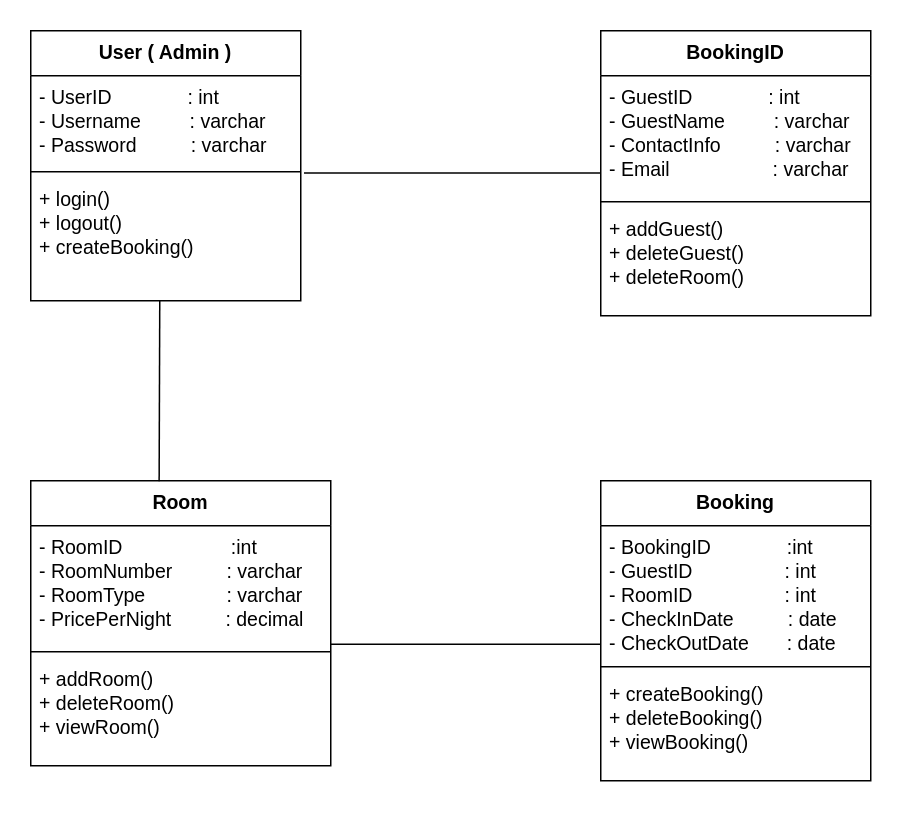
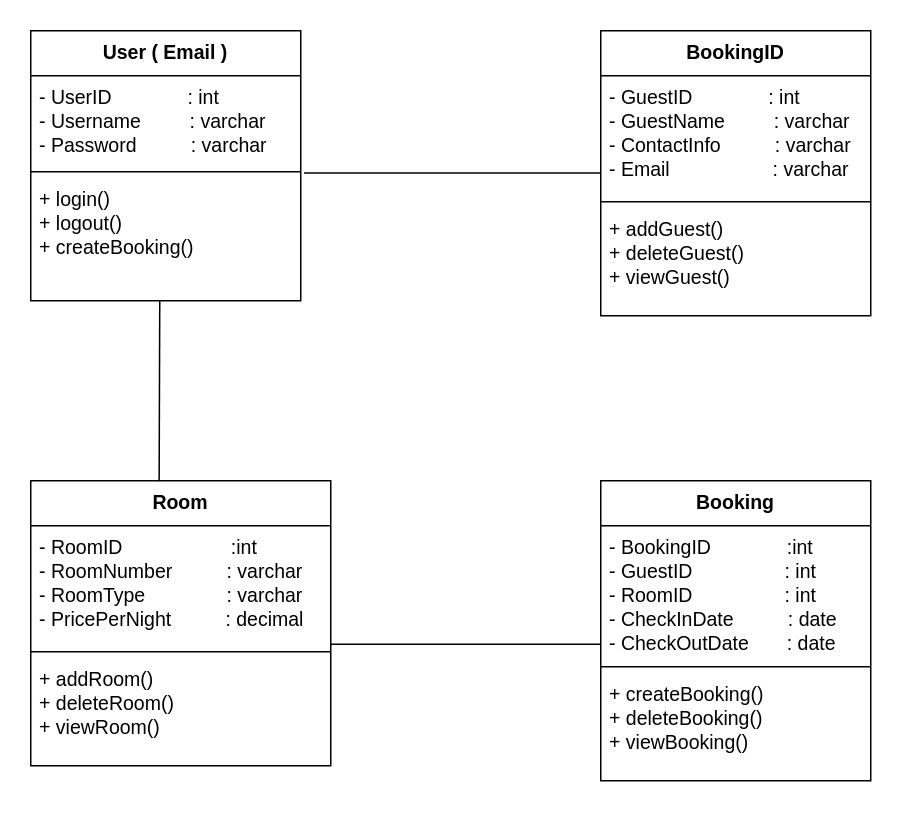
(165, 52) -> (165, 52)
(672, 229) -> (672, 229)
